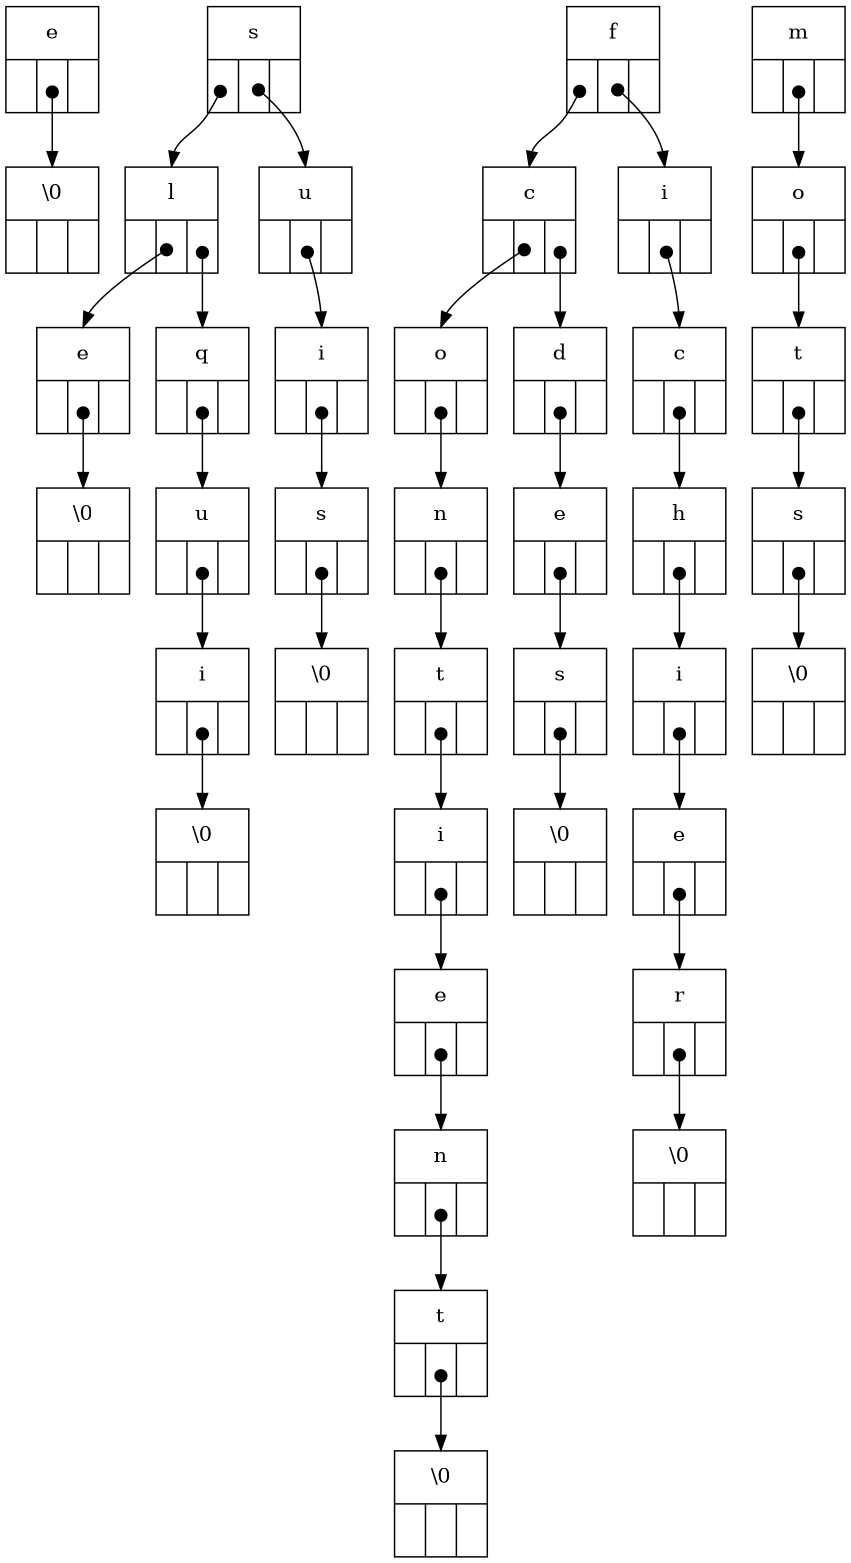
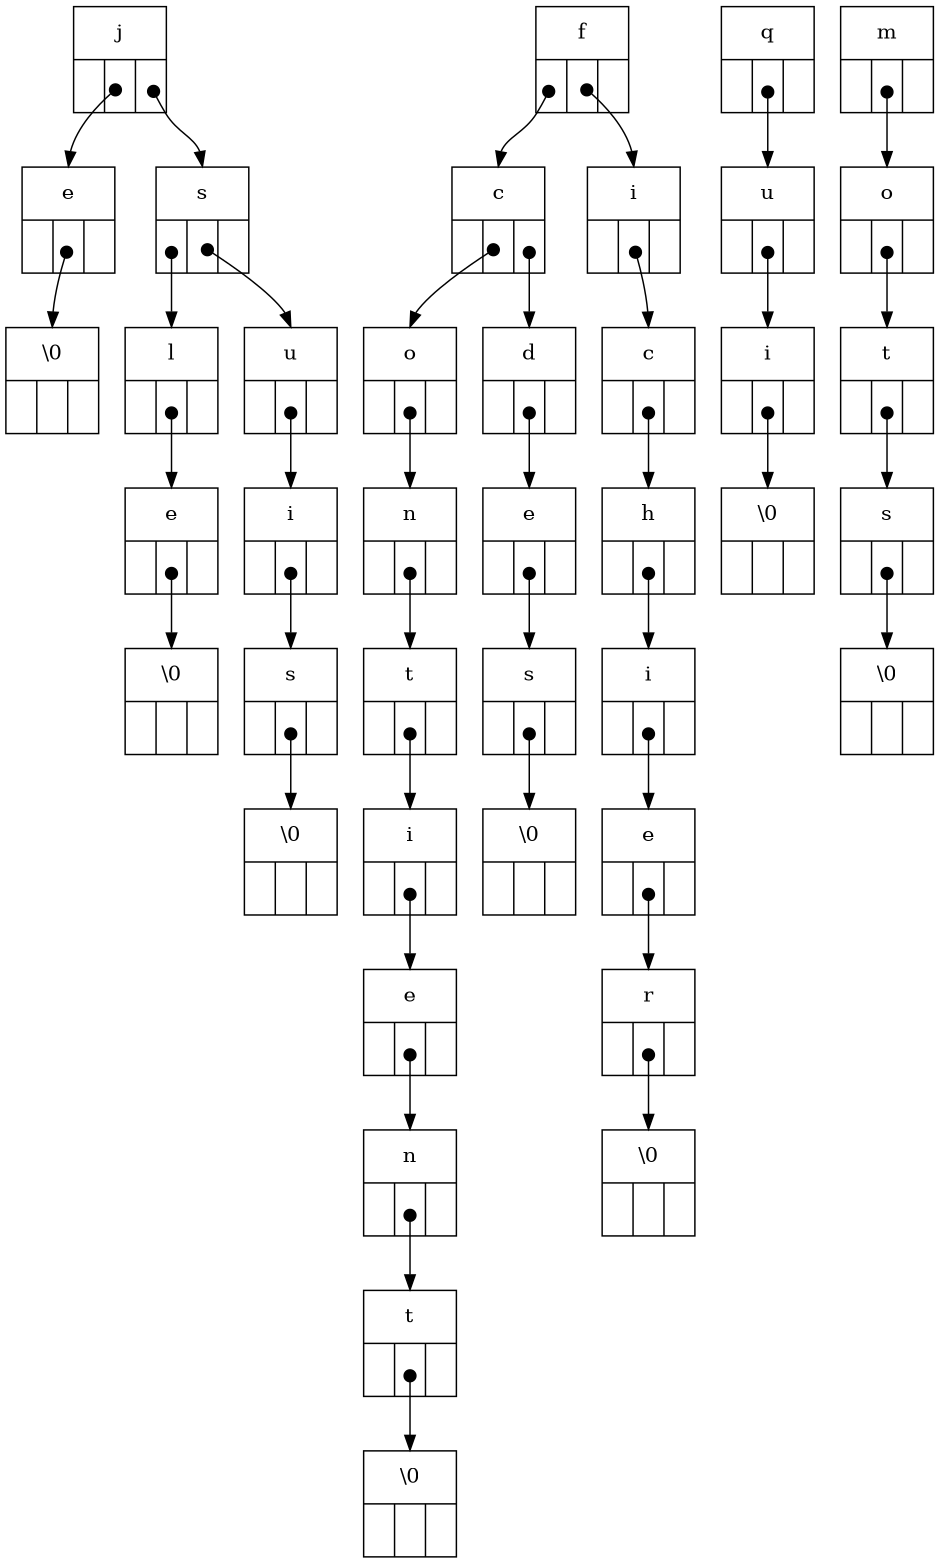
none -> (120, 60)
(202, 285) -> none
